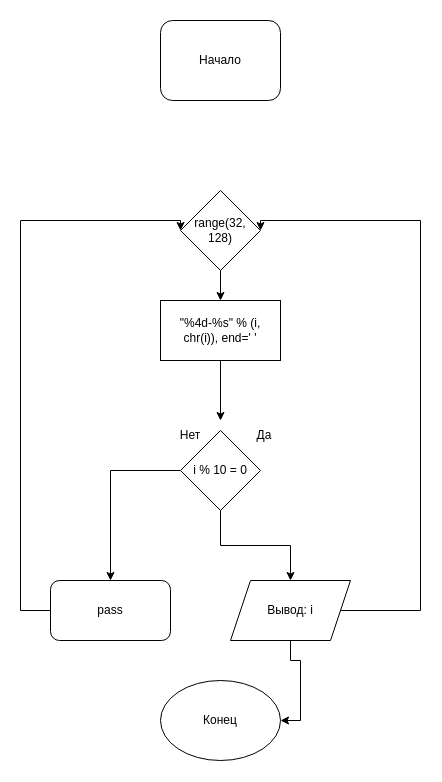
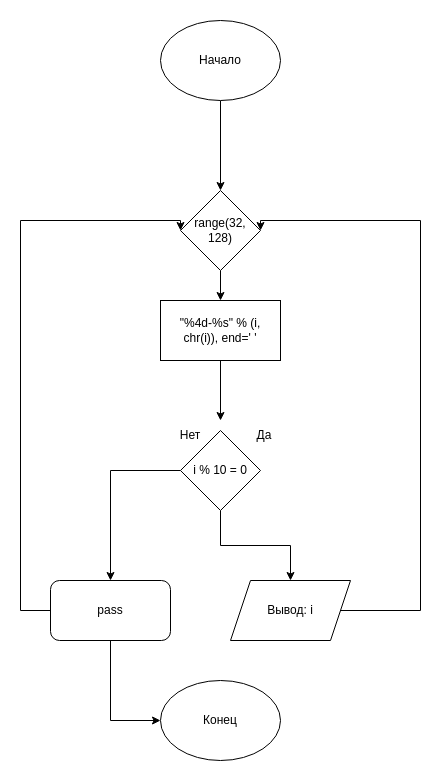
(221, 61) -> (221, 61)
none -> (221, 142)
(301, 682) -> none
none -> (111, 702)
